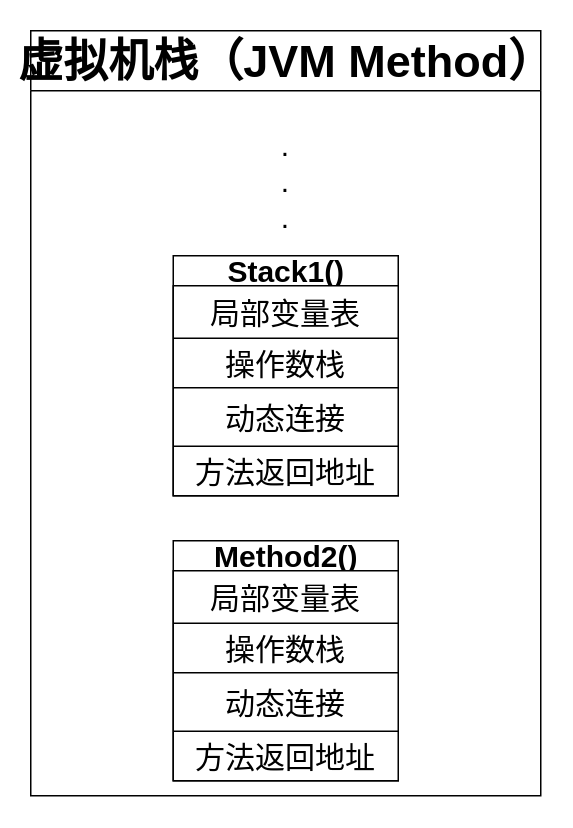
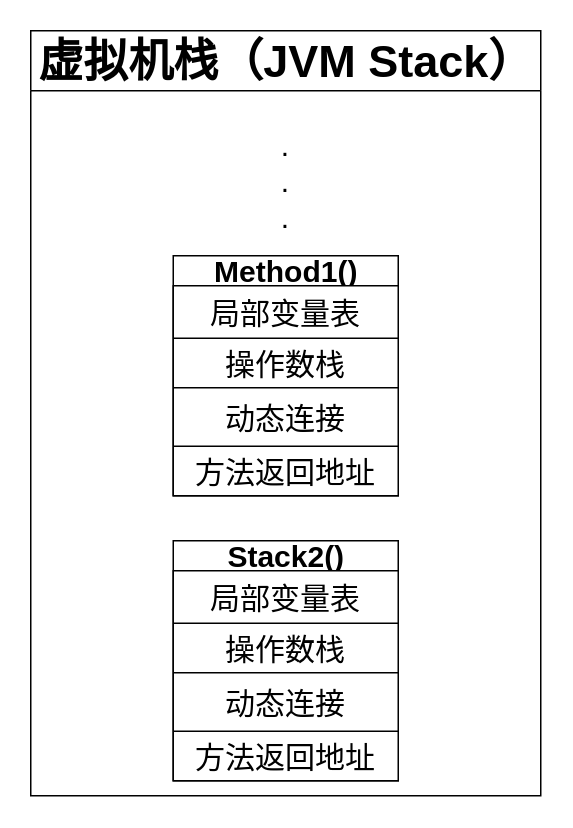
(287, 61) -> (287, 61)
(287, 271) -> (287, 271)
(287, 556) -> (287, 556)
